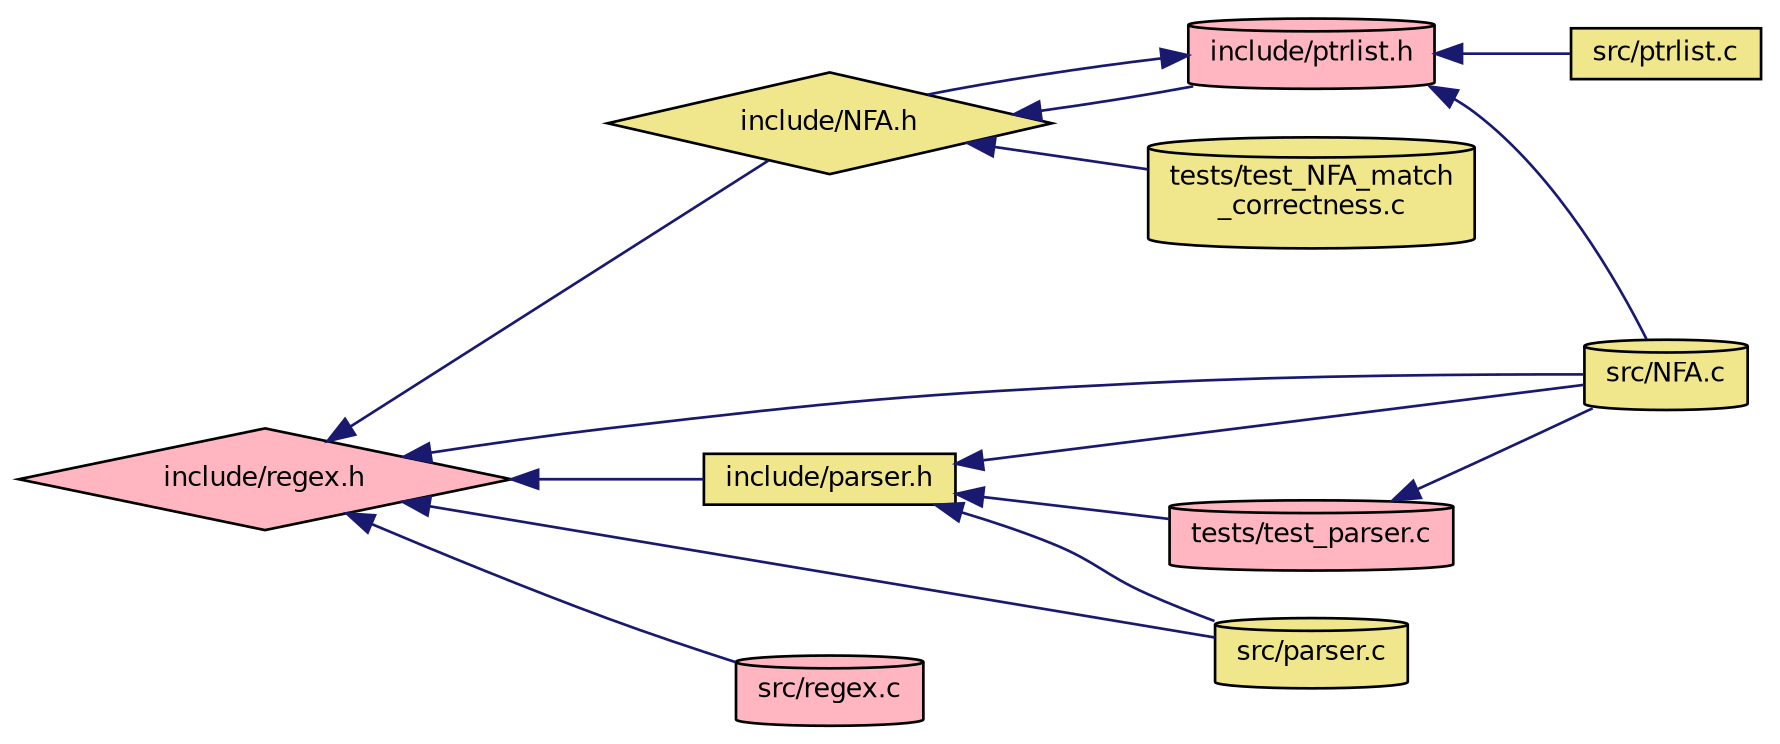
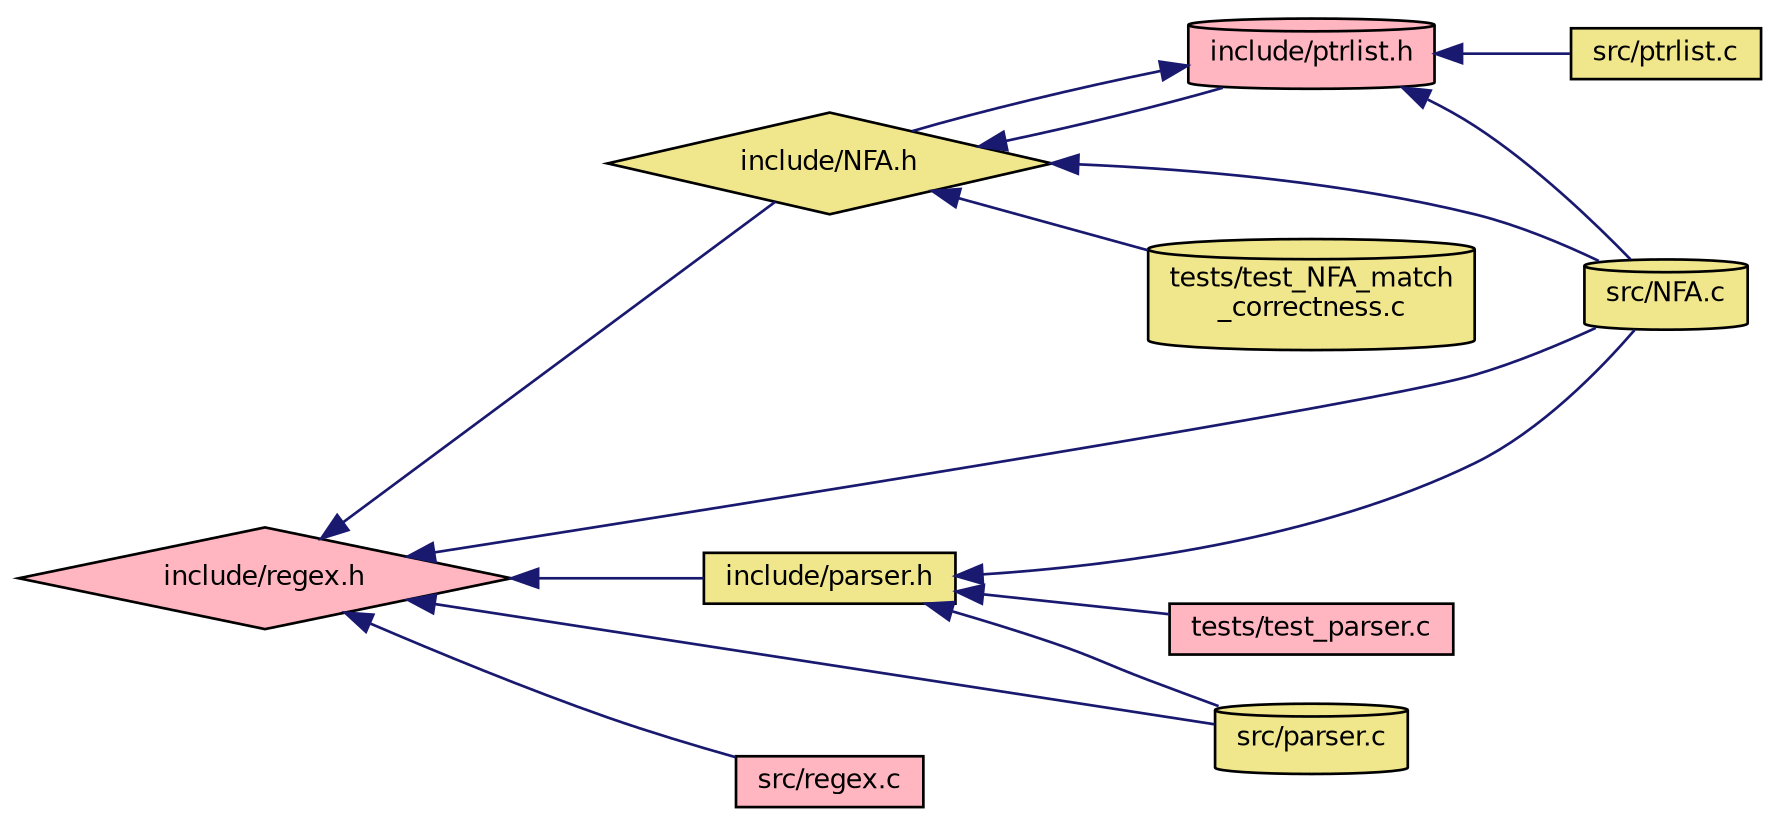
(1505, 449) -> (1344, 189)
(1311, 535) -> (1311, 629)
(830, 691) -> (830, 782)
